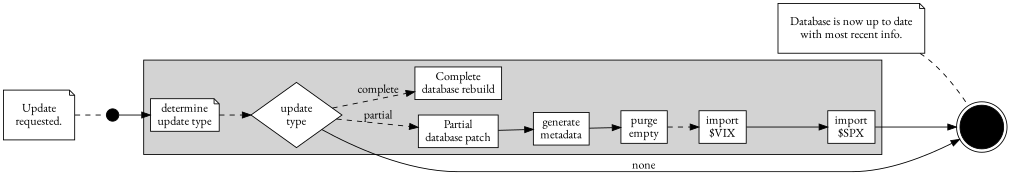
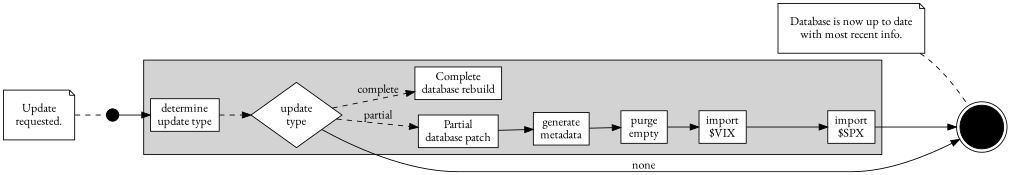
(185, 115) -> (185, 115)
(679, 127) -> (679, 127)
